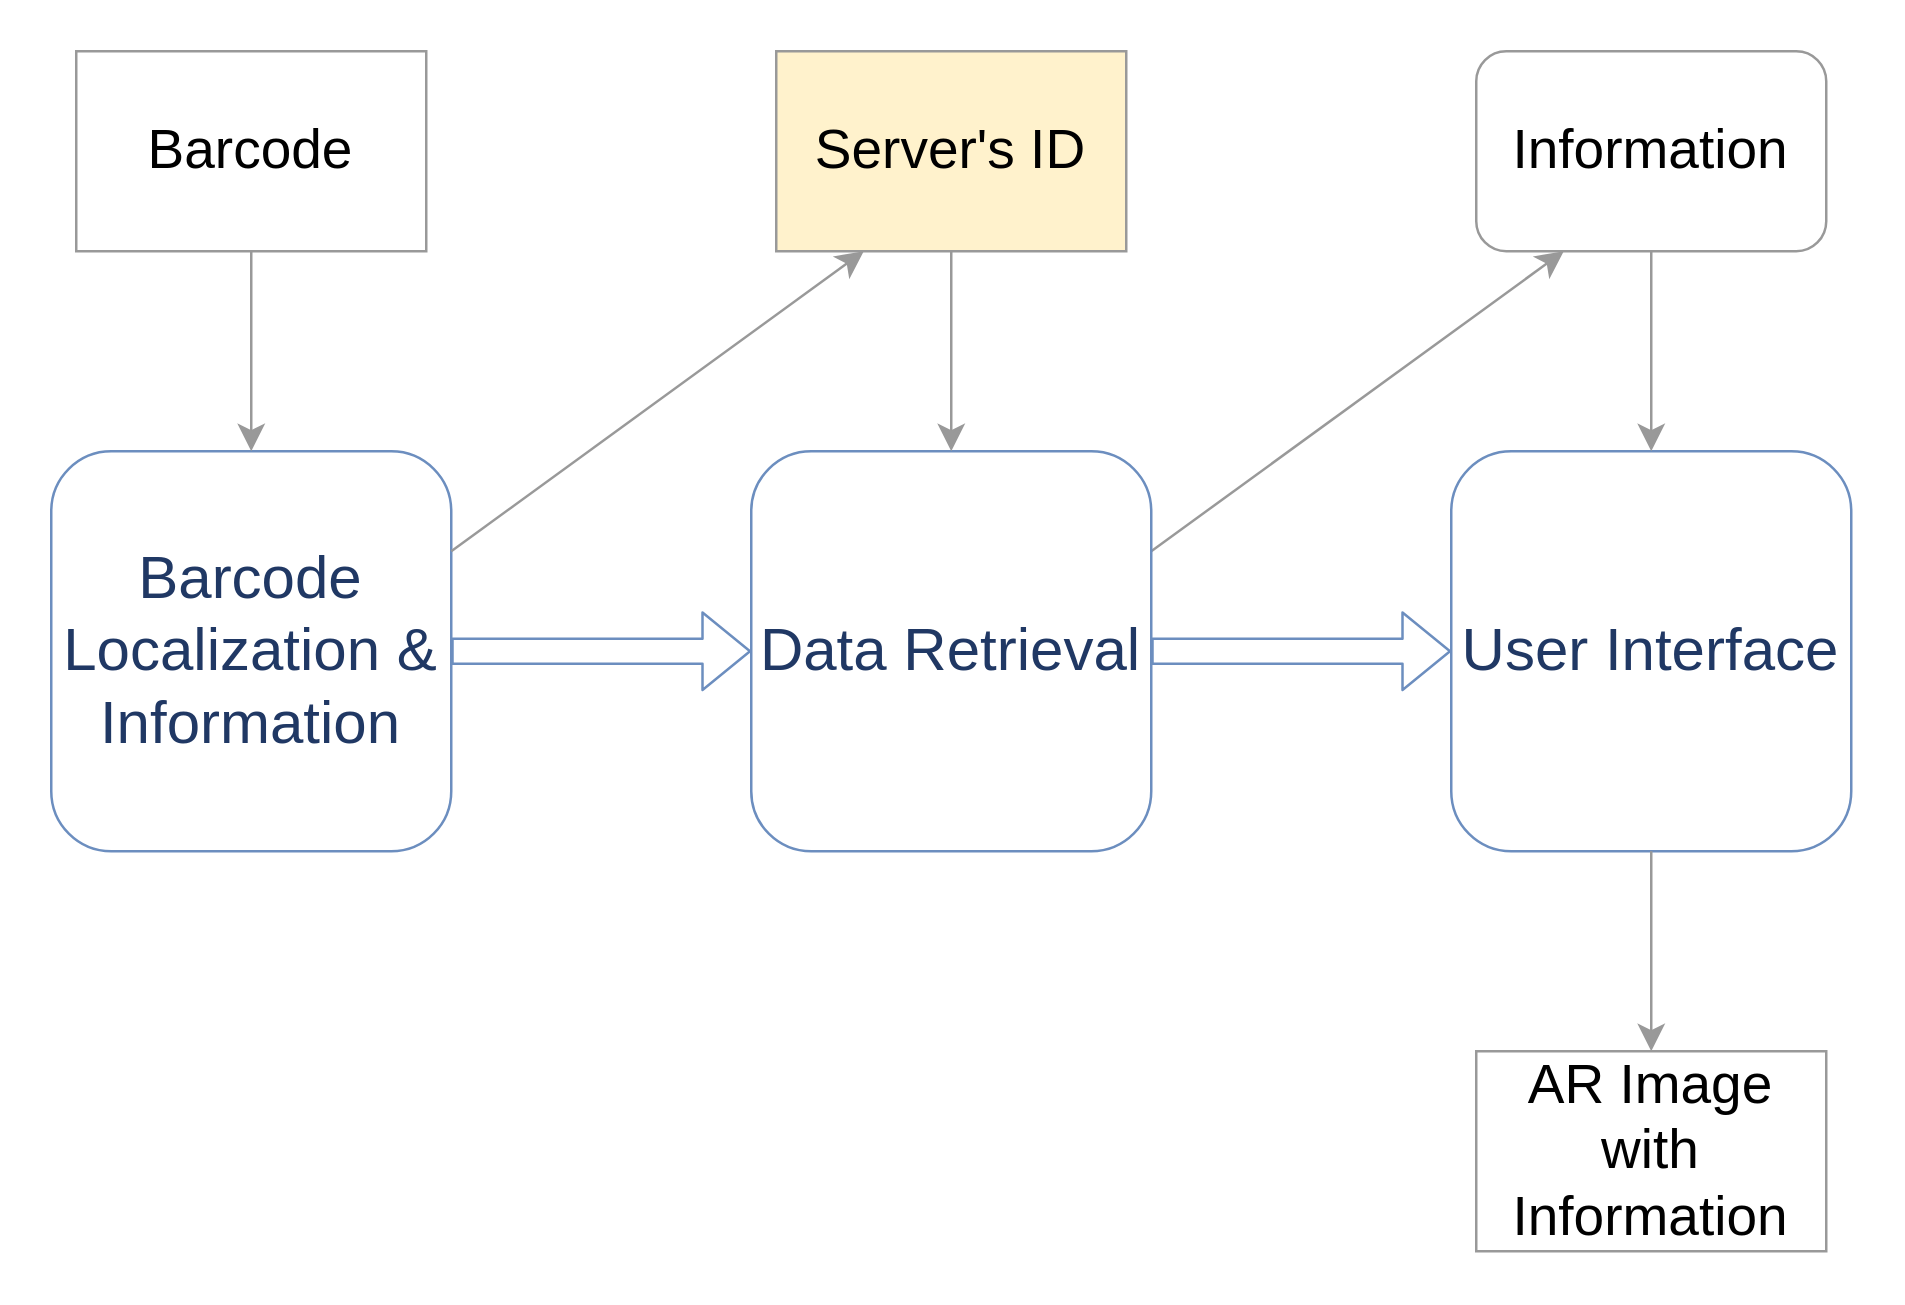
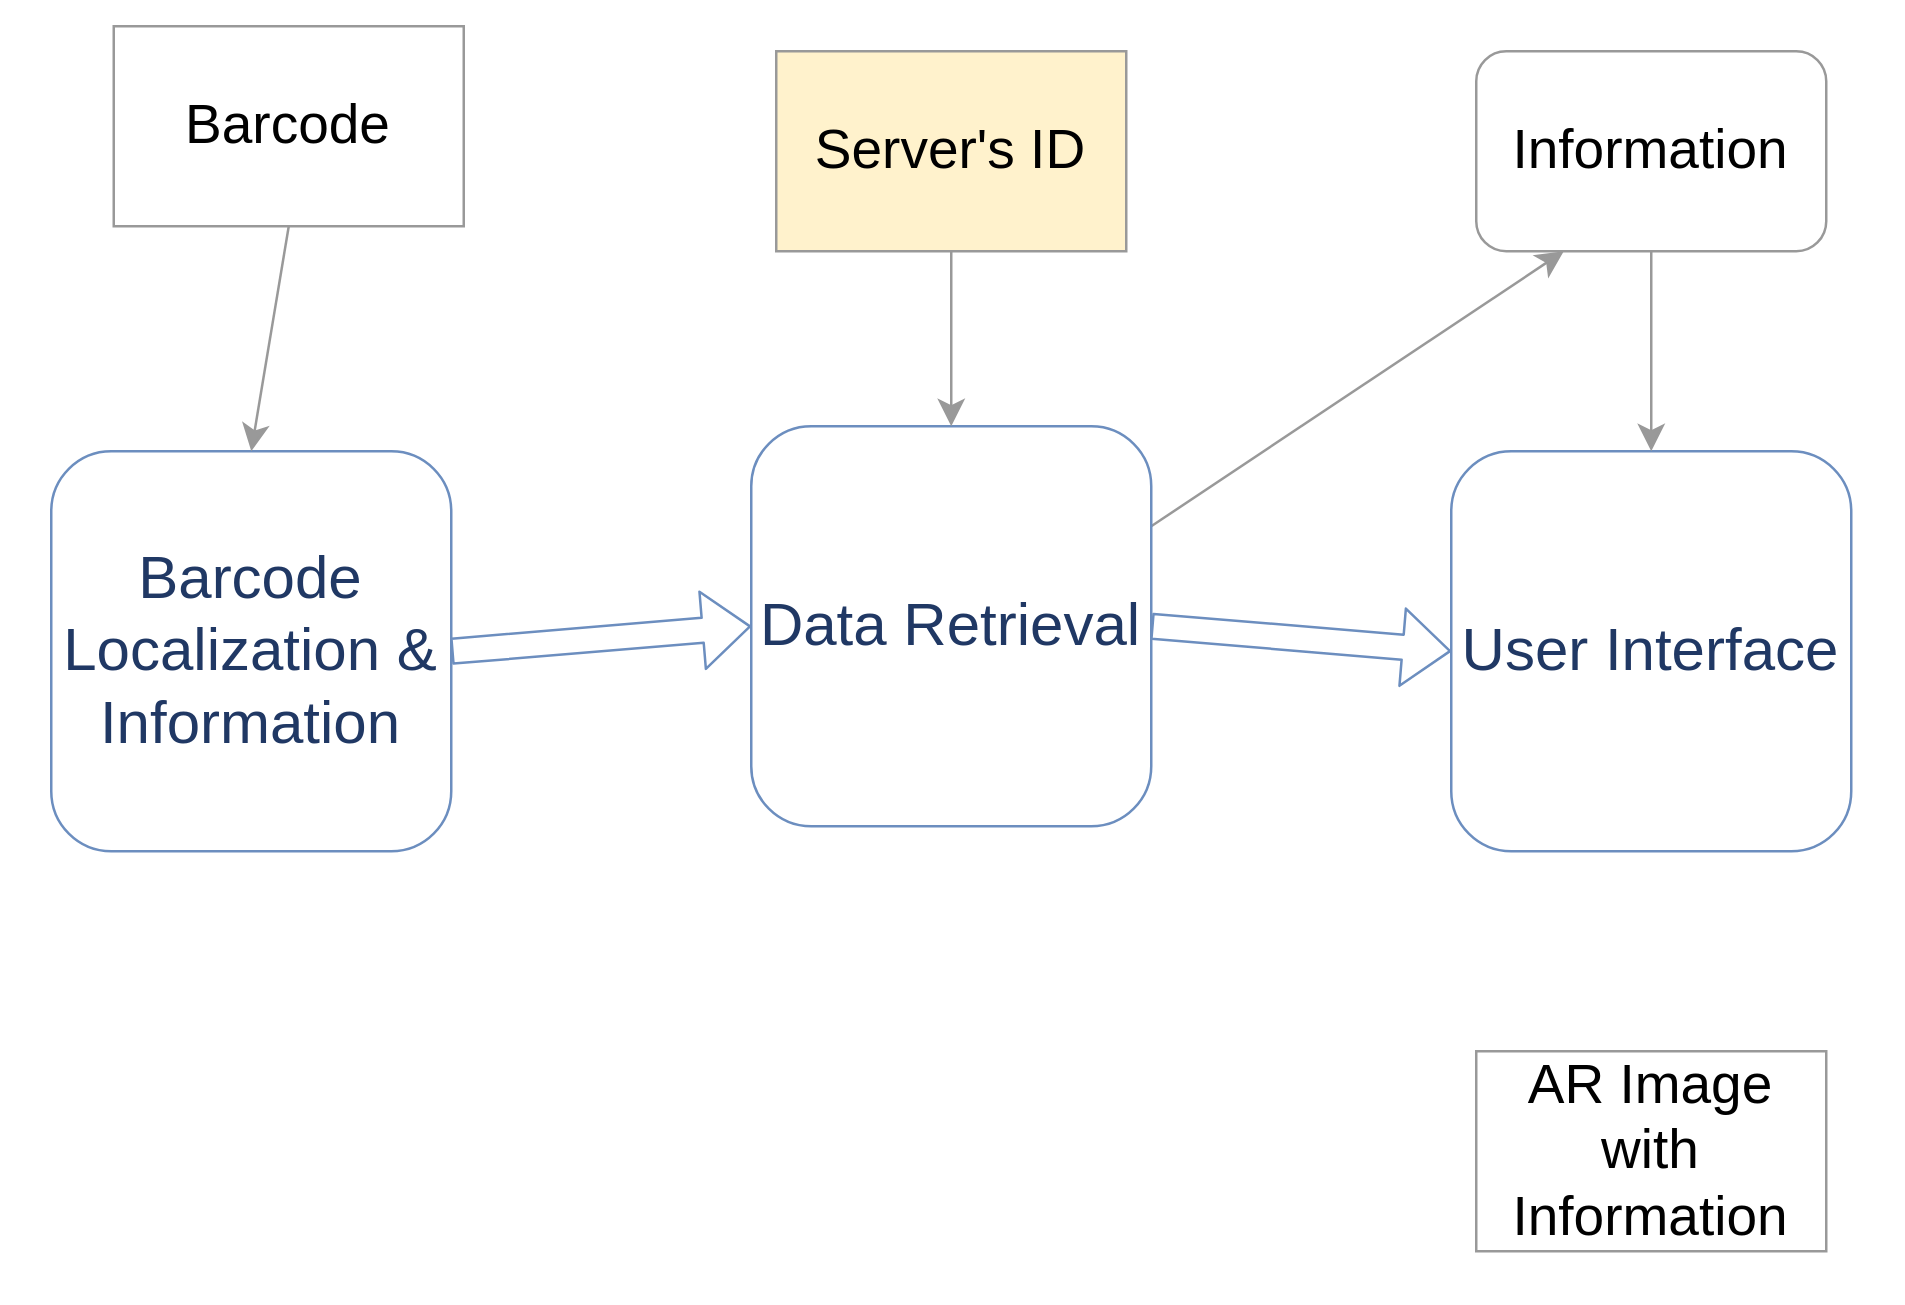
(251, 151) -> (289, 126)
(650, 407) -> none
(951, 651) -> (951, 626)
(1651, 941) -> none
